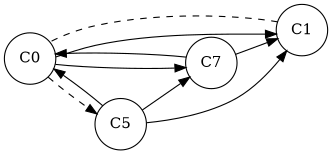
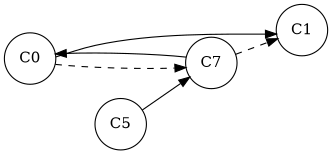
(162, 17) -> none
(251, 48) -> (251, 48)
(115, 68) -> (115, 68)
(83, 90) -> none
(68, 93) -> none
(221, 106) -> none
